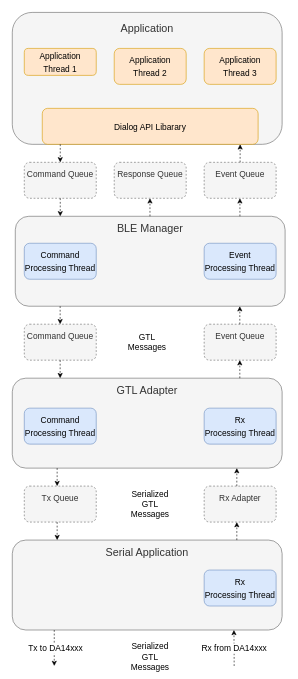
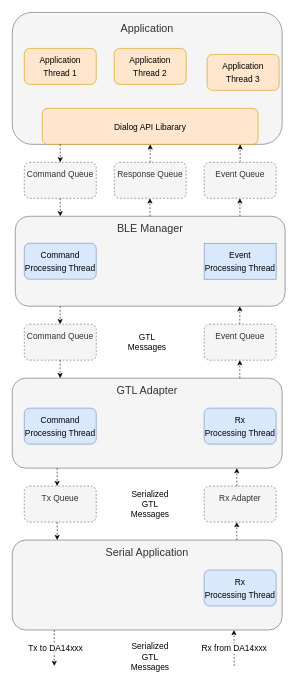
(60, 62) -> (60, 66)
(240, 66) -> (243, 72)
none -> (150, 149)
(240, 261) -> (240, 261)
